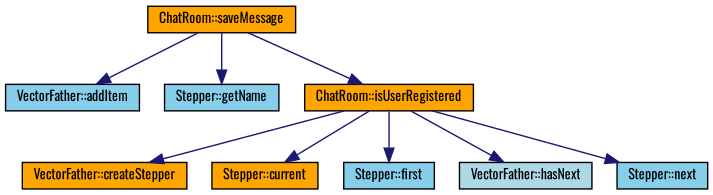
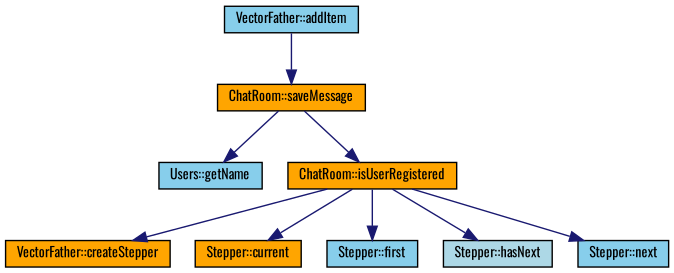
(153, 55) -> (291, 52)
(222, 98) -> (211, 176)
(526, 176) -> (498, 254)
